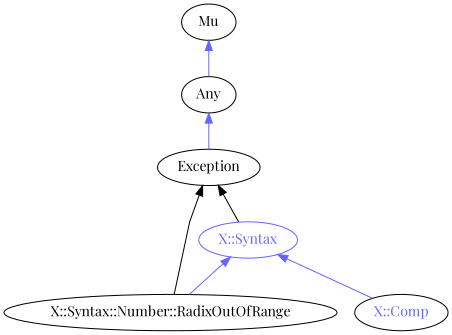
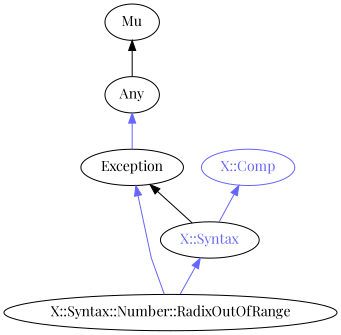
(209, 63) -> (132, 63)
(248, 240) -> (210, 240)
(185, 244) -> (149, 246)
(330, 279) -> (227, 208)
(401, 313) -> (248, 167)
